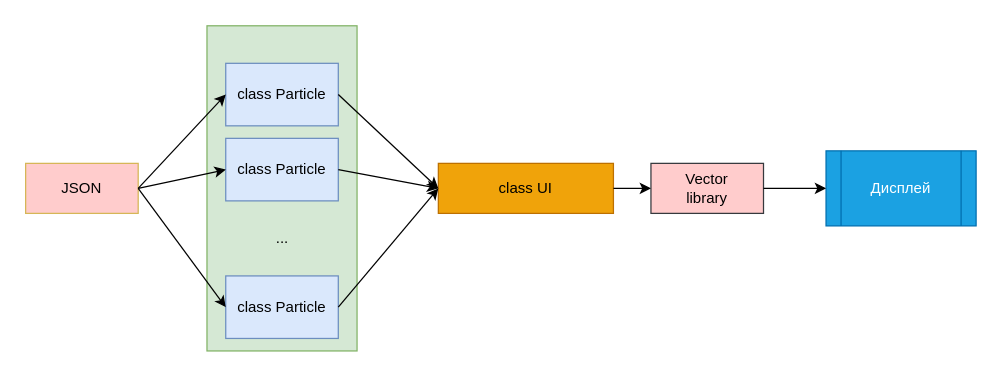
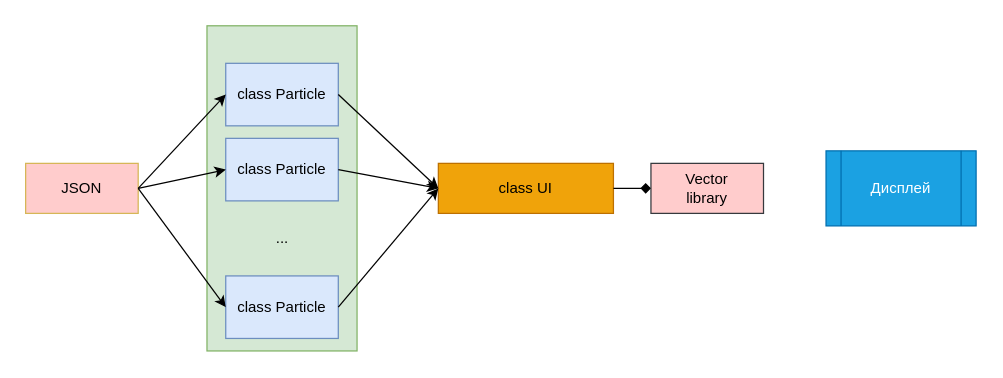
(641, 188) -> (640, 188)
(790, 188) -> none
